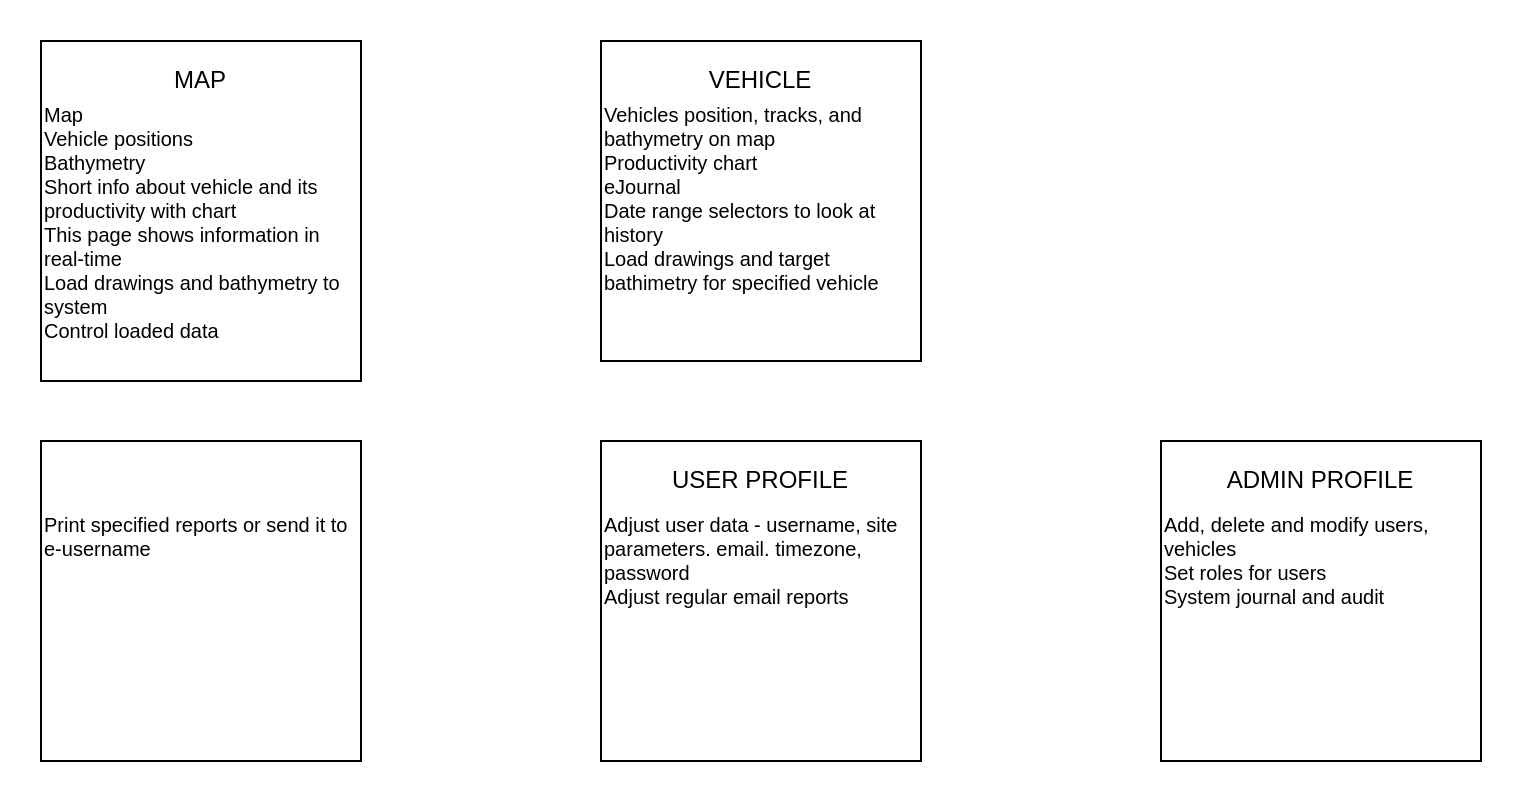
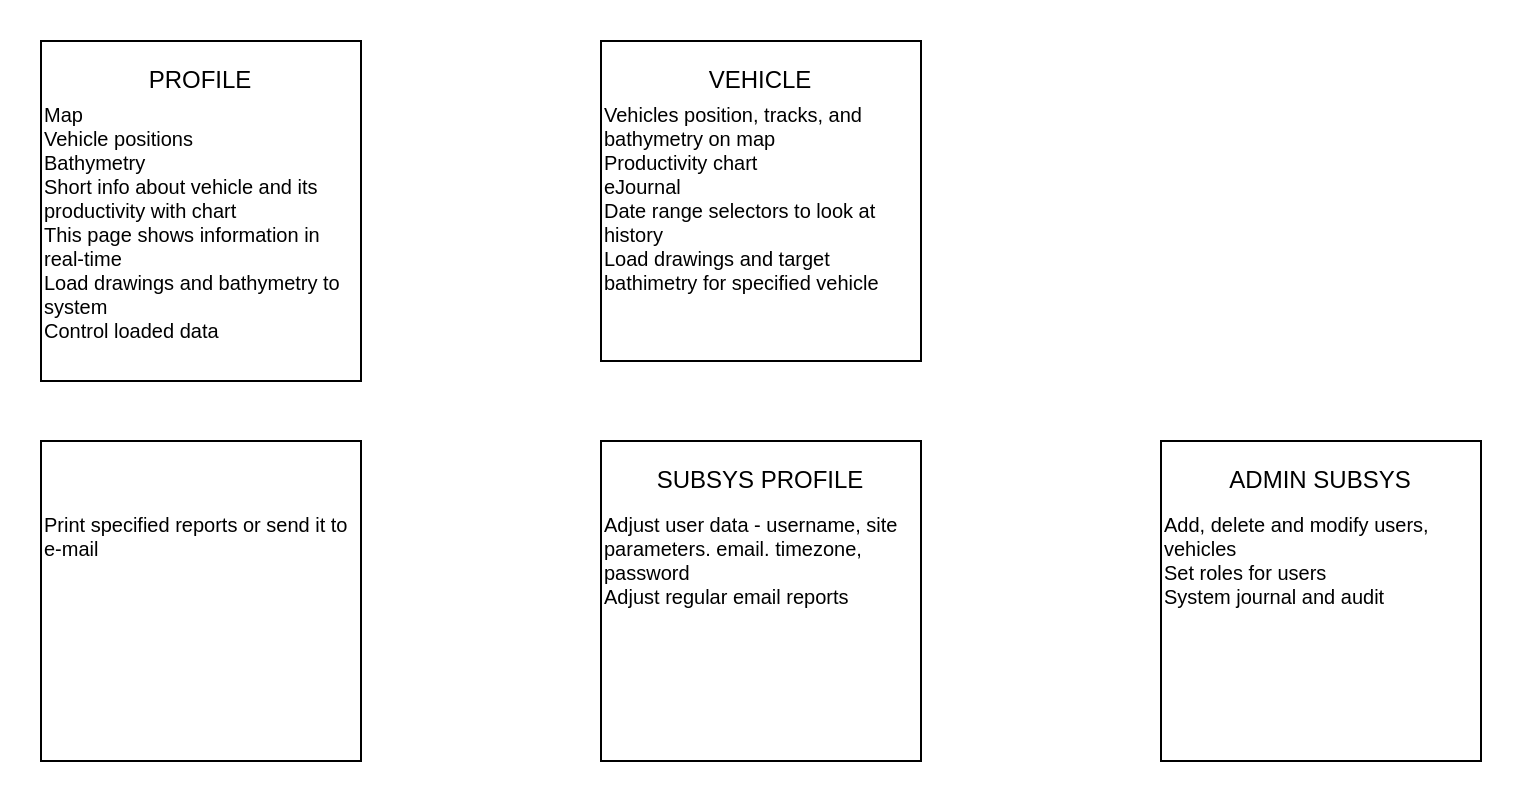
(201, 81) -> (201, 81)
(761, 481) -> (761, 481)
(1321, 481) -> (1321, 481)
(203, 539) -> (203, 539)
